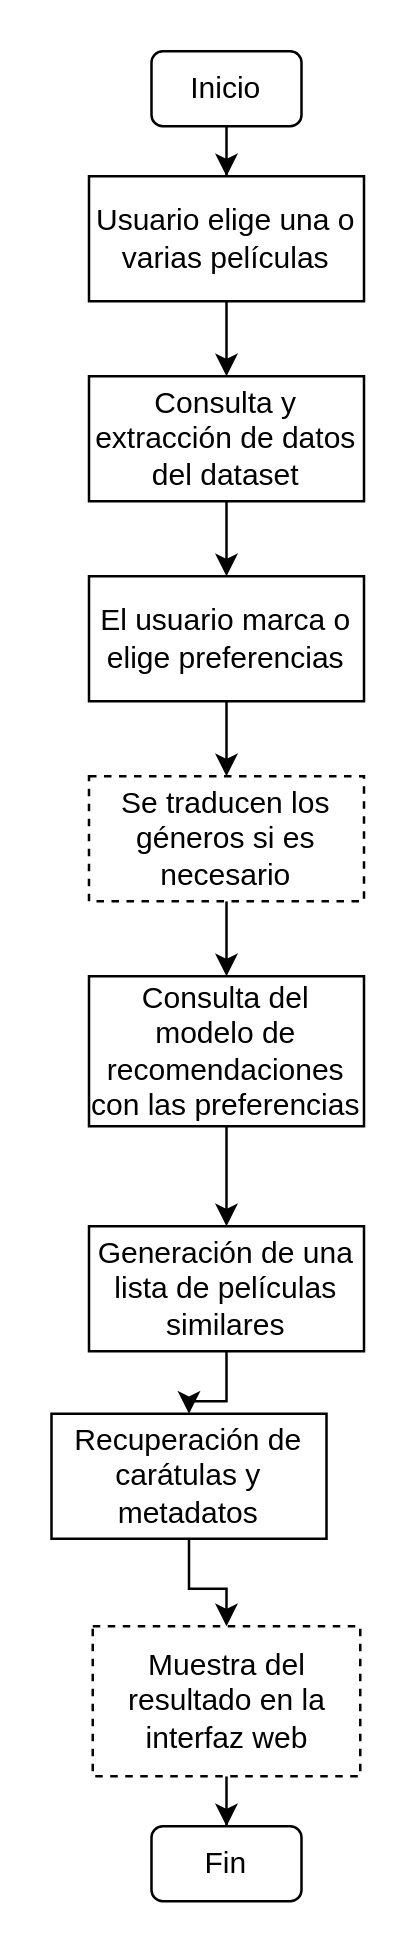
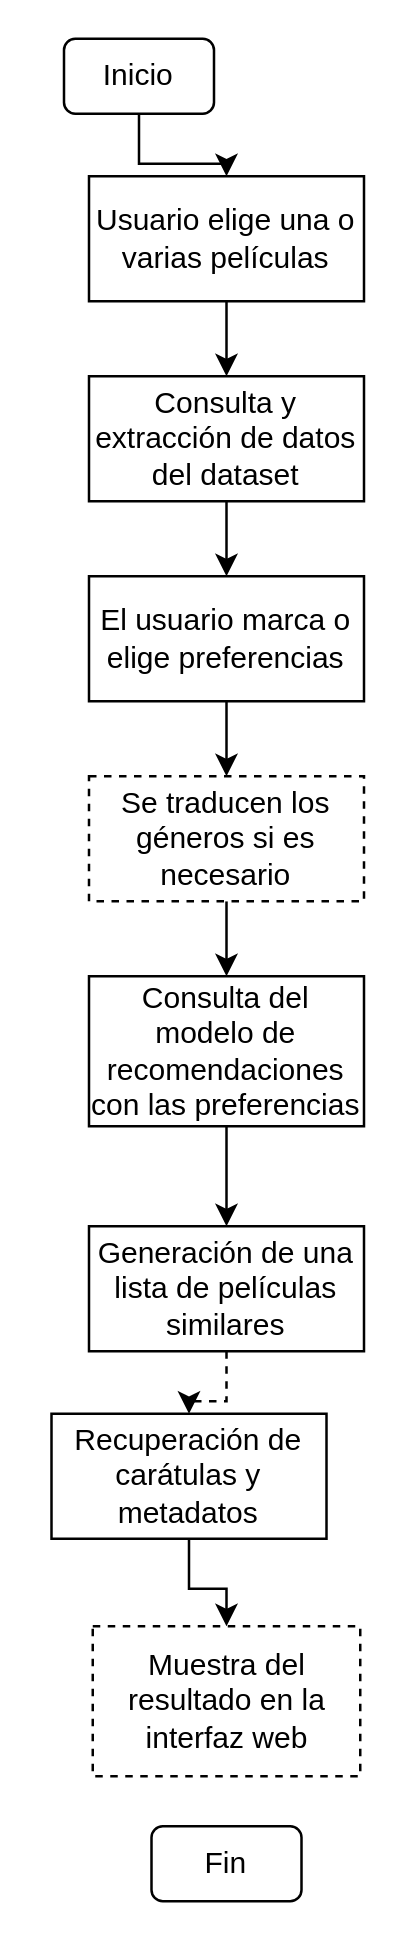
(226, 89) -> (139, 76)
(226, 1392) -> (226, 1392)
(226, 1809) -> none
